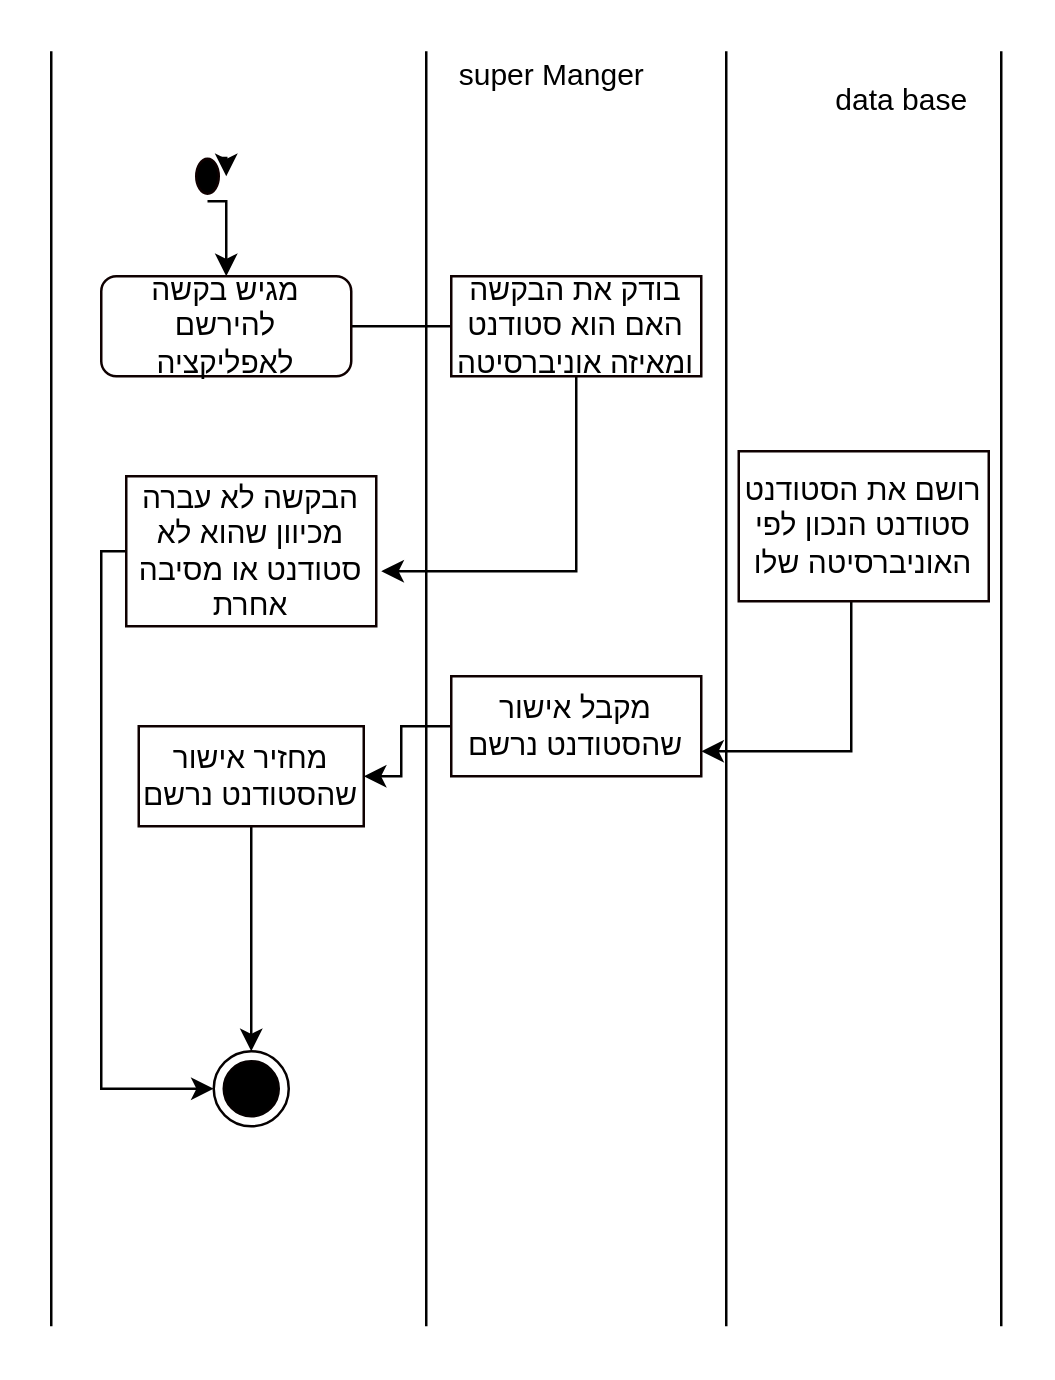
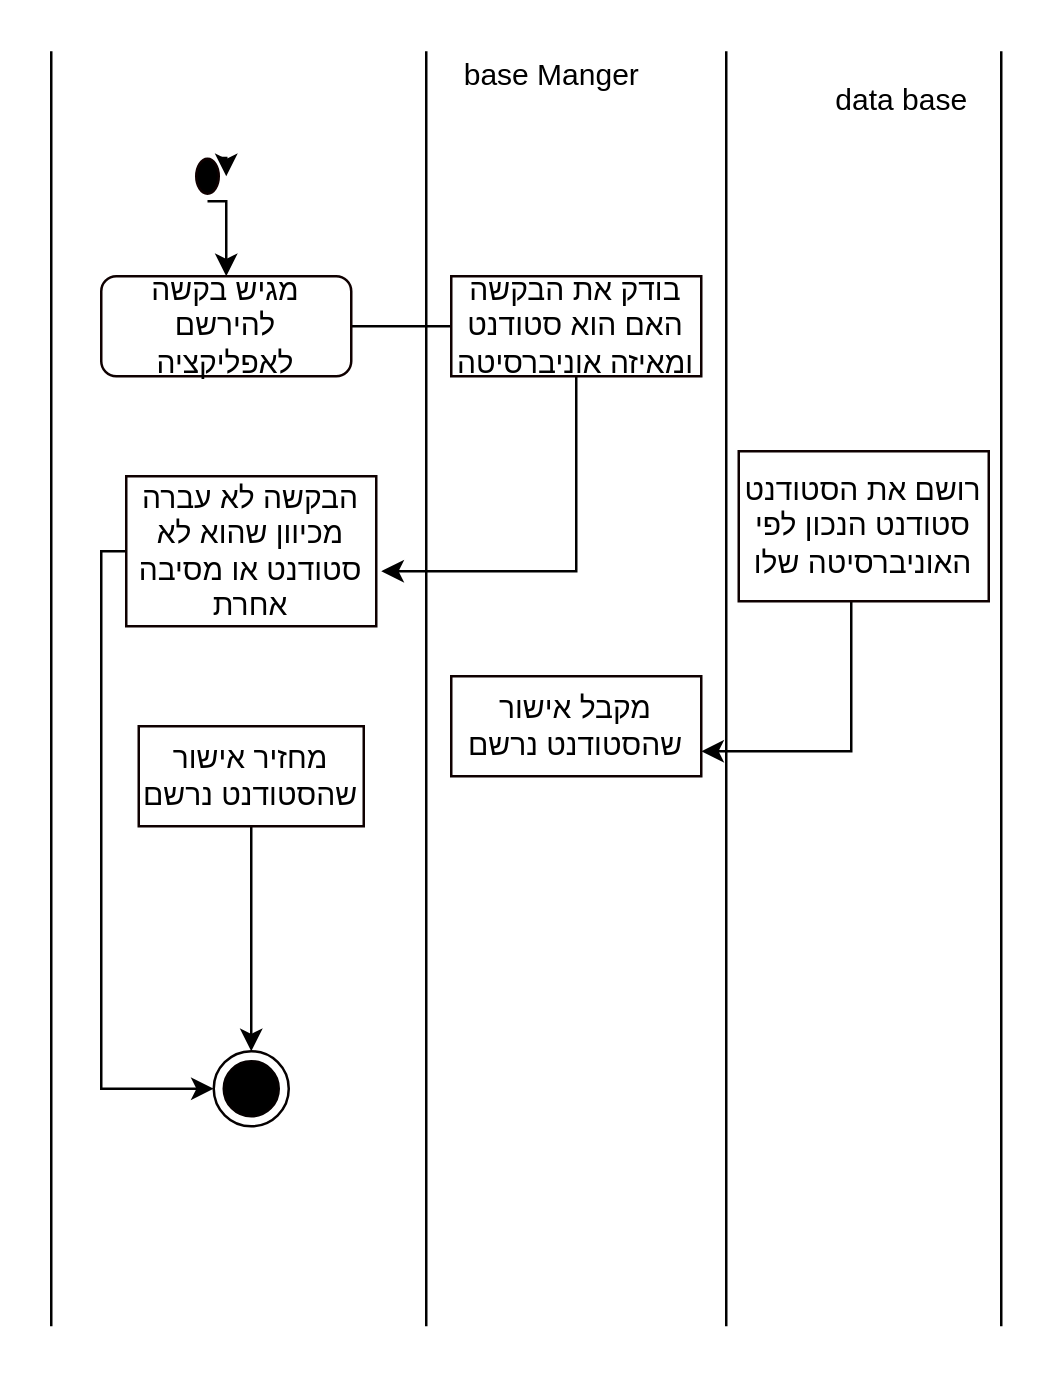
(553, 76) -> (553, 76)
(401, 751) -> none
